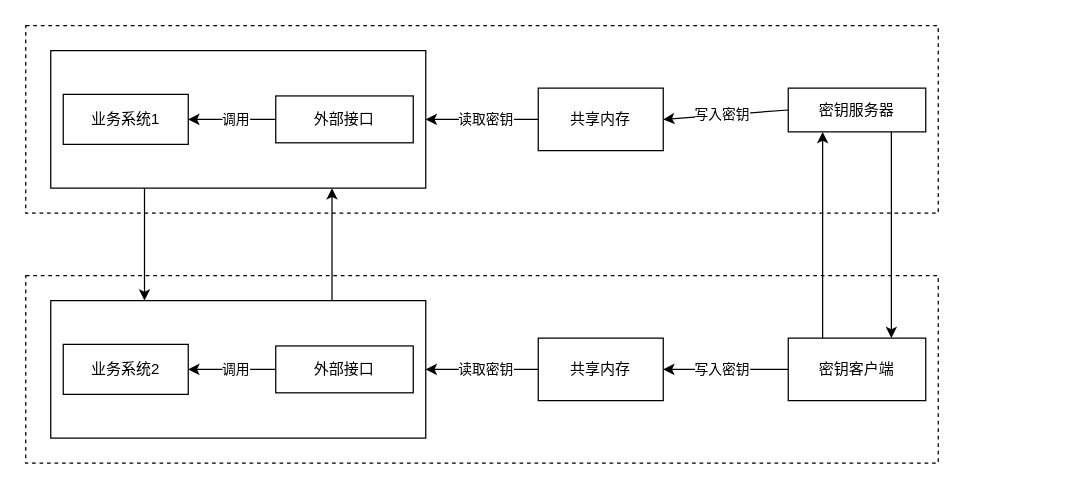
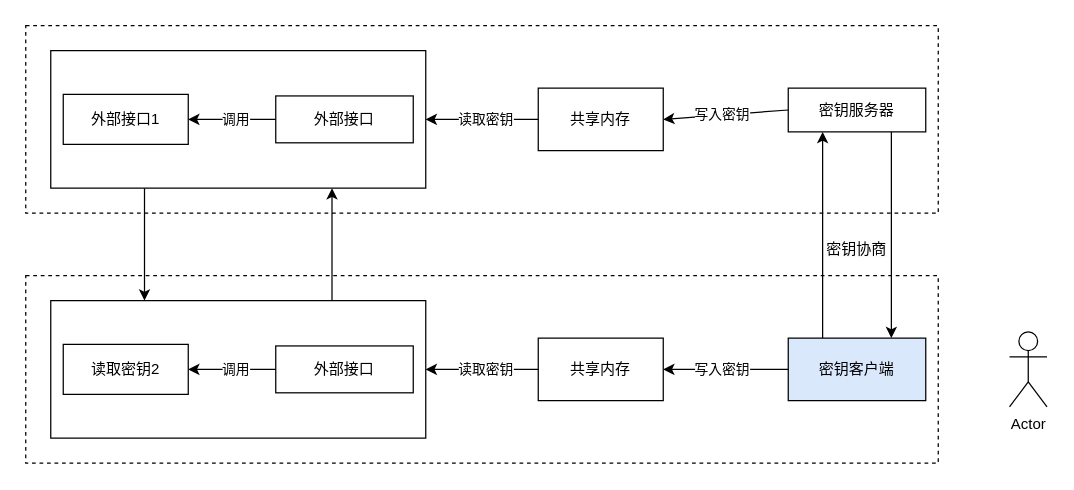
(126, 119) -> (126, 119)
none -> (857, 248)
(126, 369) -> (126, 369)
(857, 369) -> (857, 369)
none -> (1028, 369)
